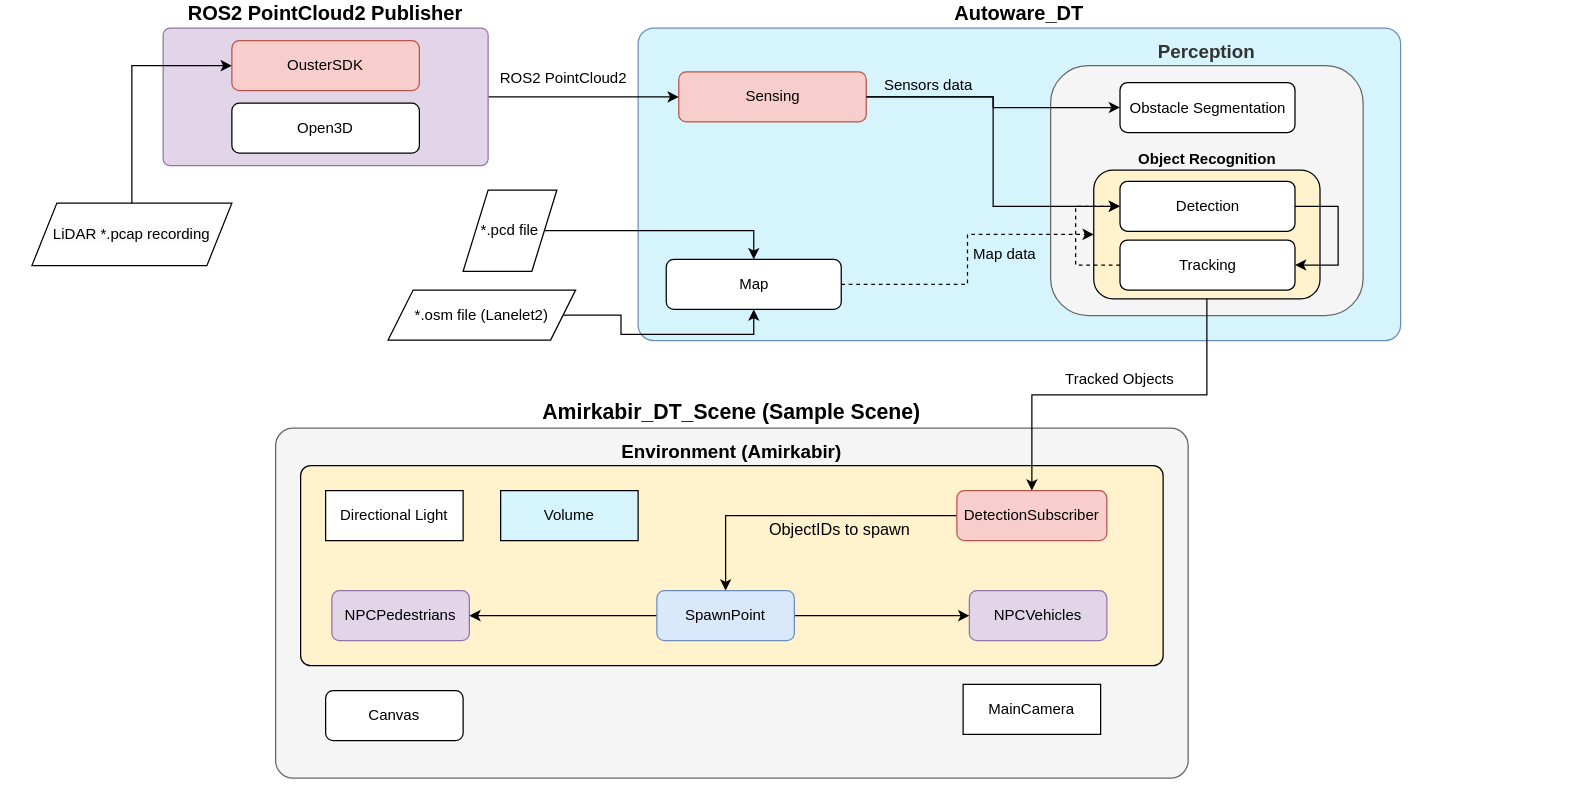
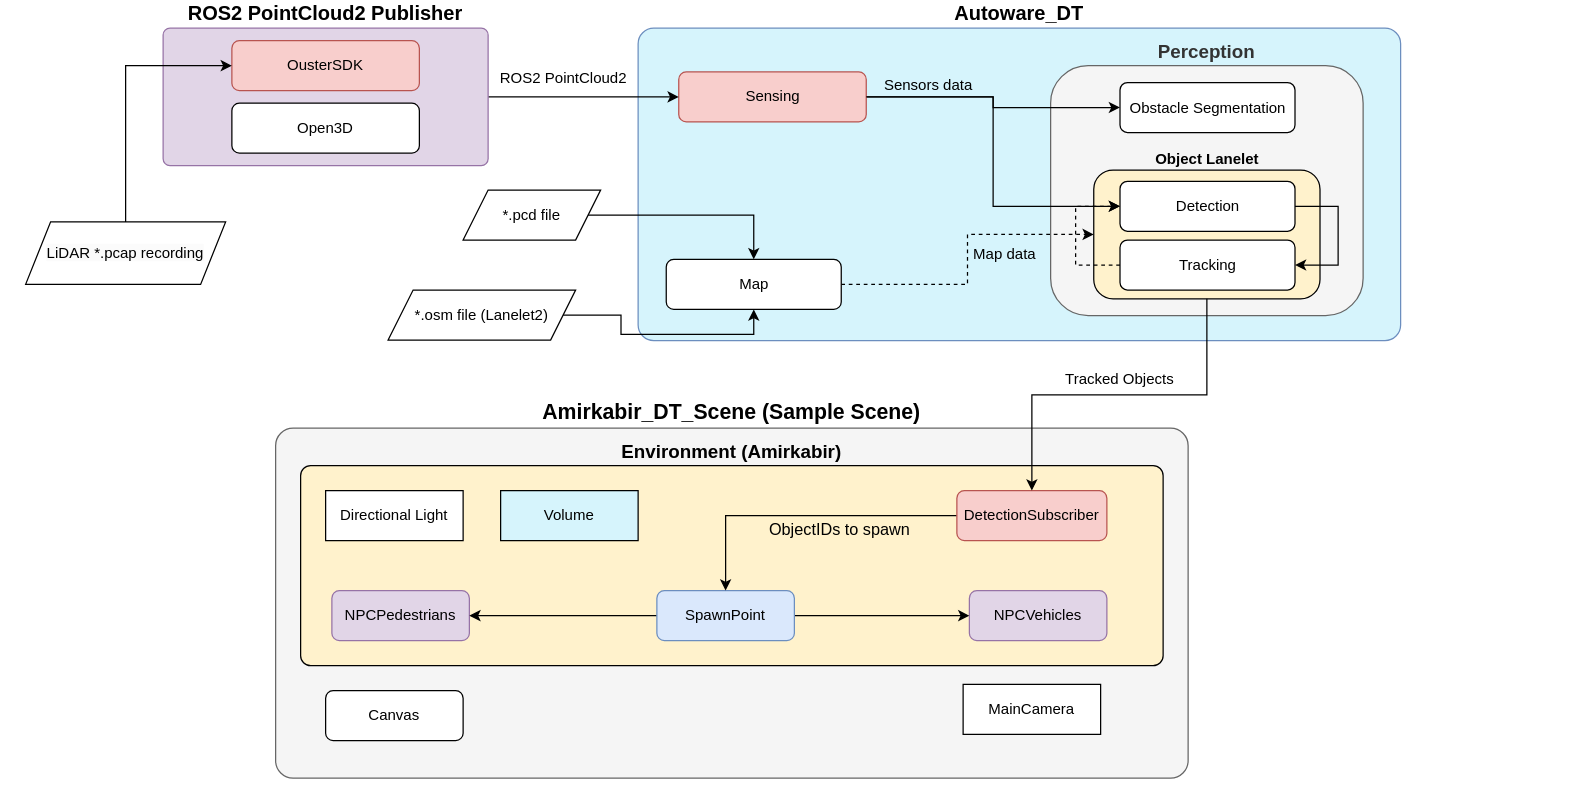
(1208, 158) -> (1208, 158)
(510, 231) -> (532, 215)
(132, 234) -> (126, 253)
